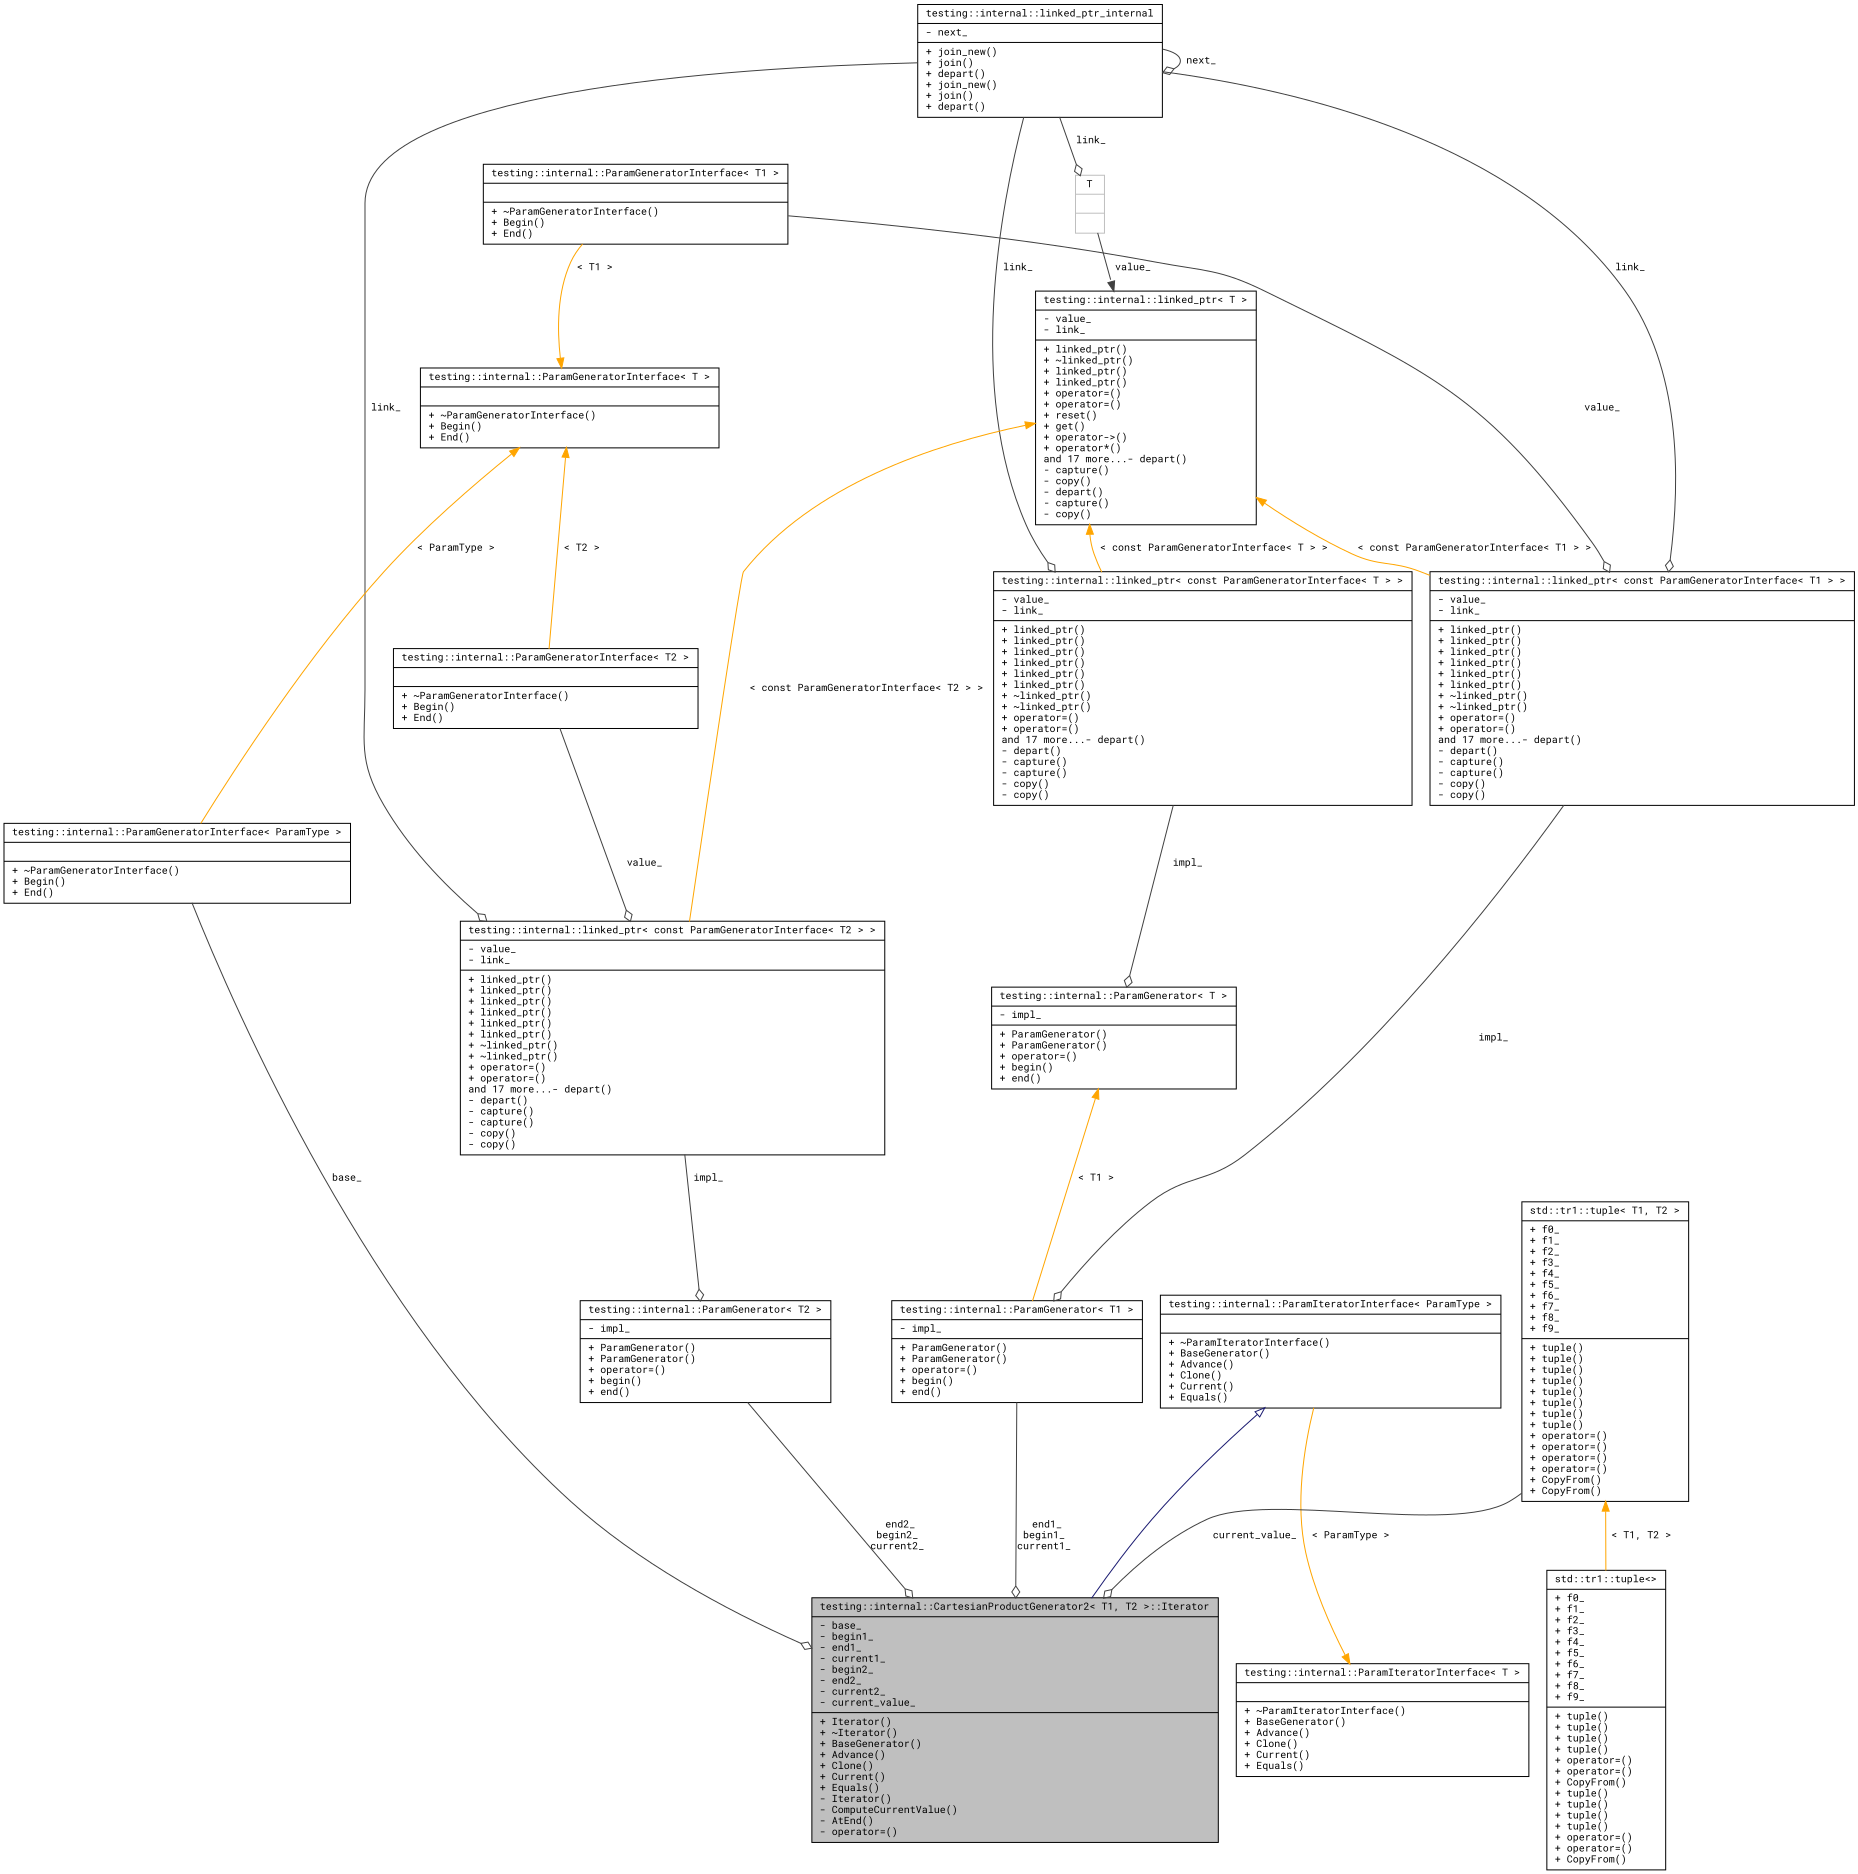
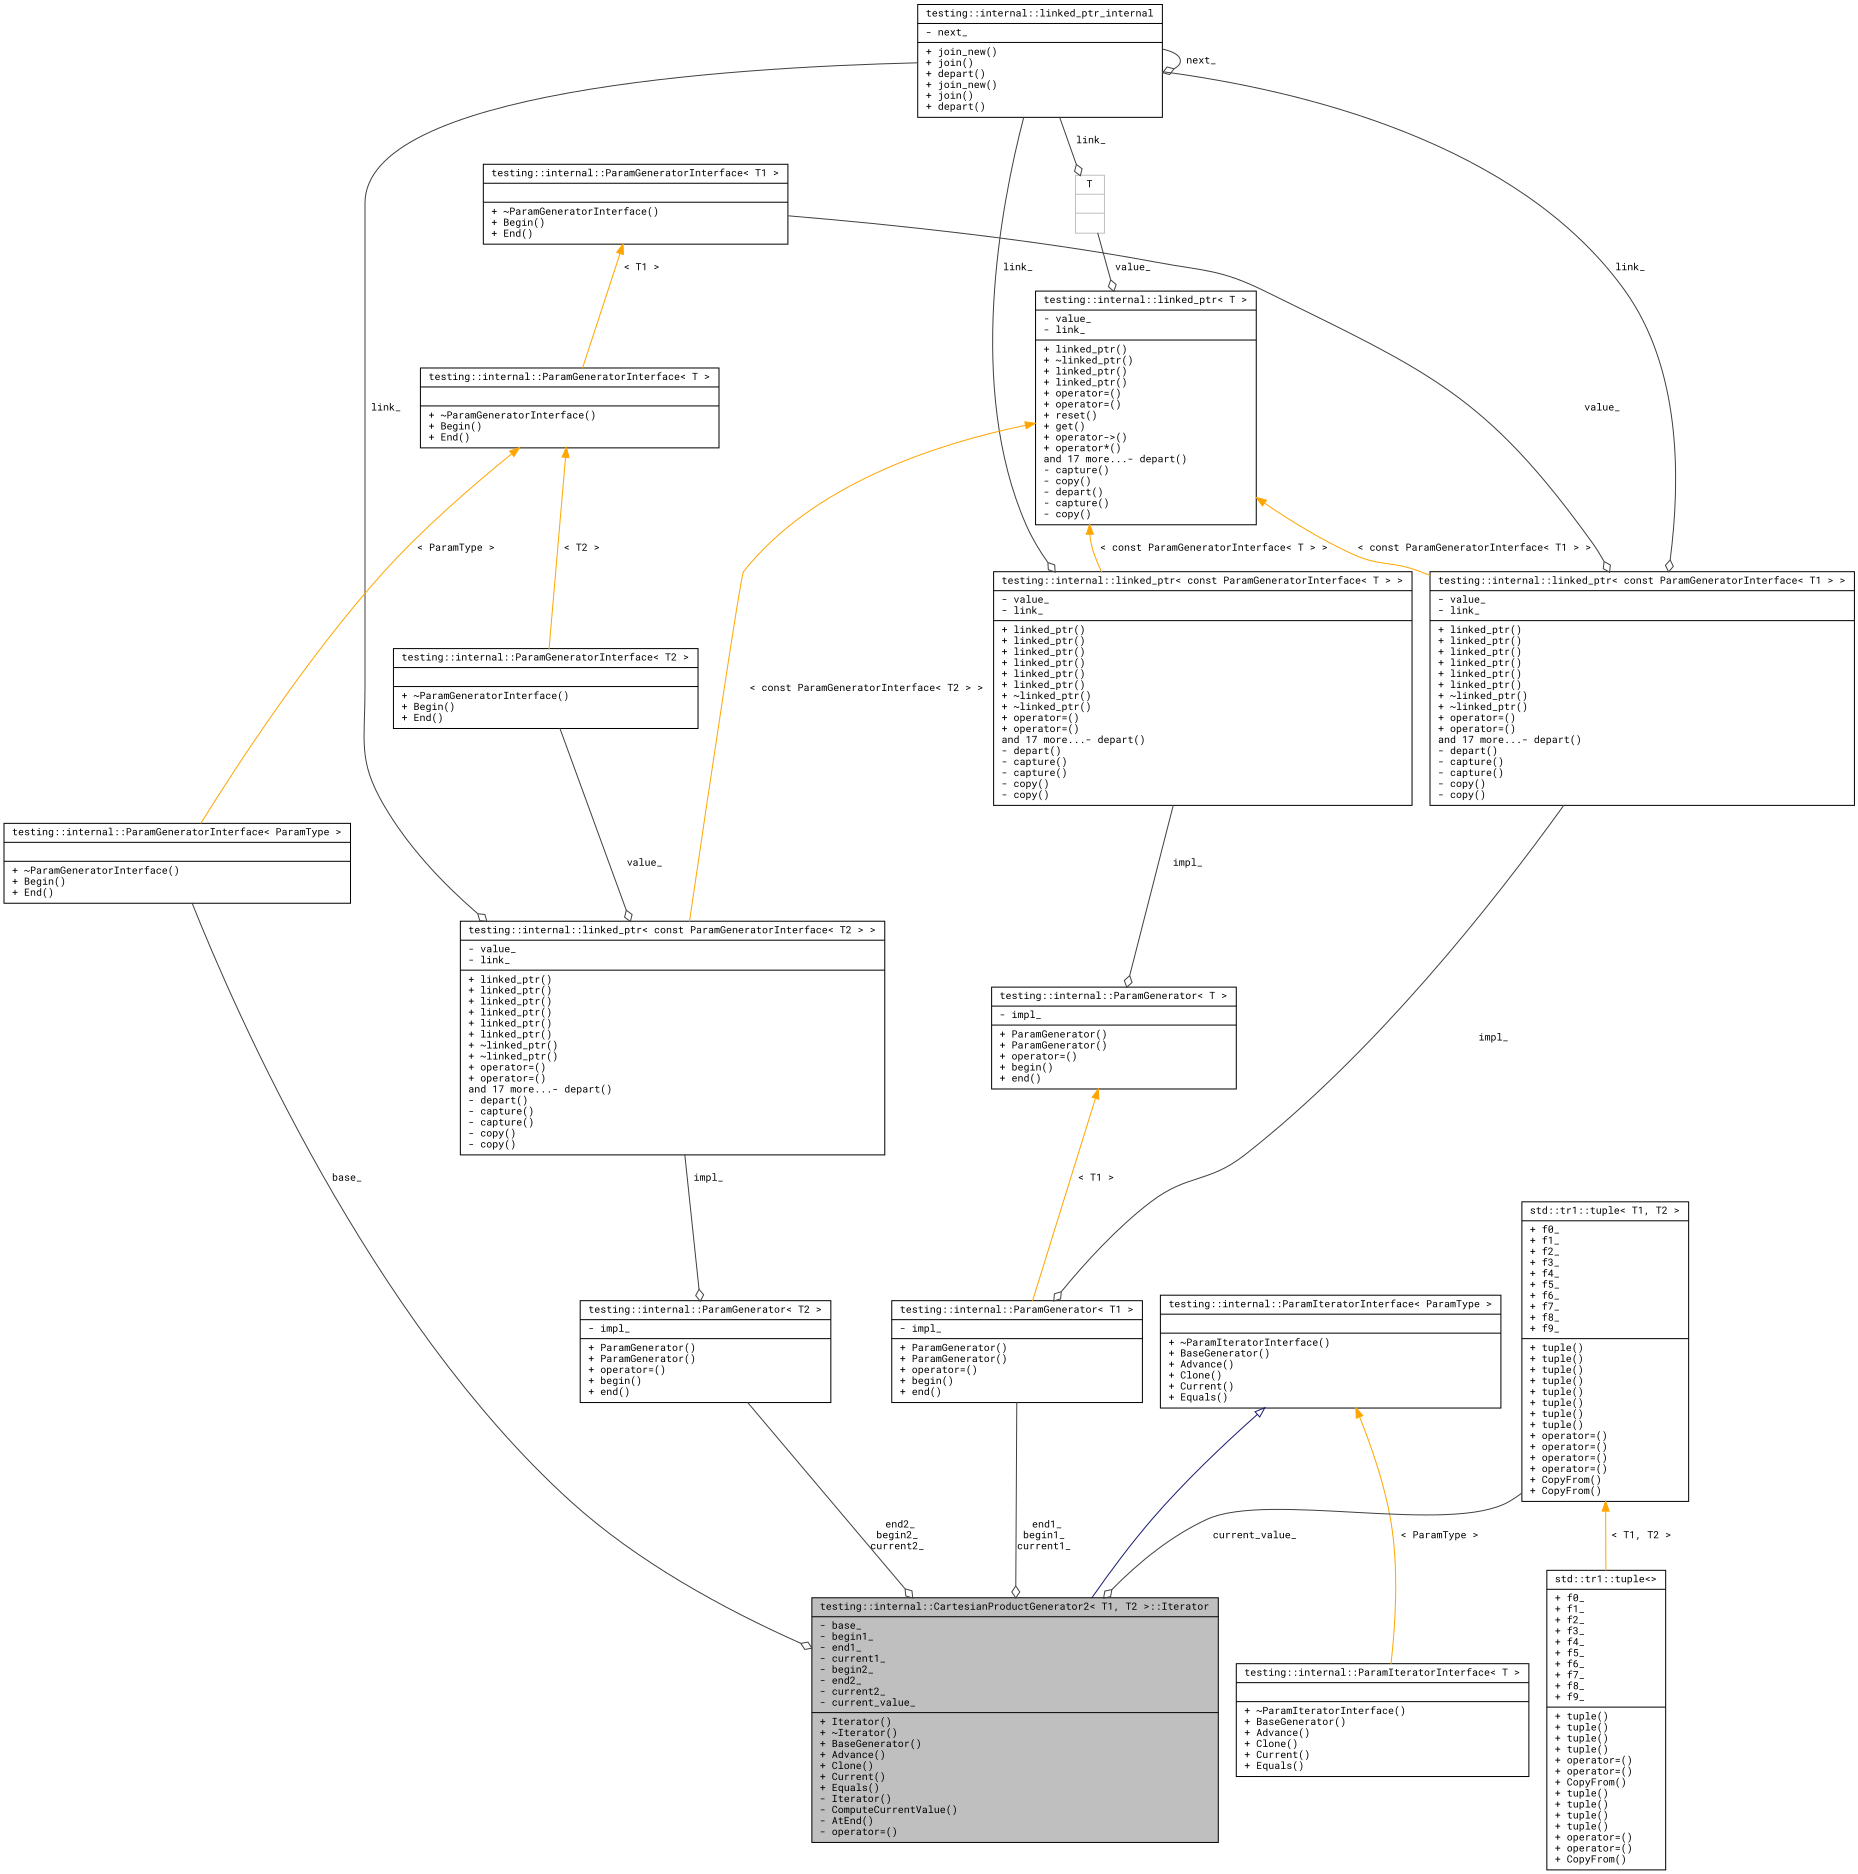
(1105, 260) -> (1105, 260)
(560, 299) -> (601, 311)
(1303, 1535) -> (1393, 1538)
